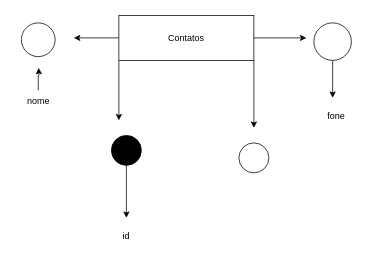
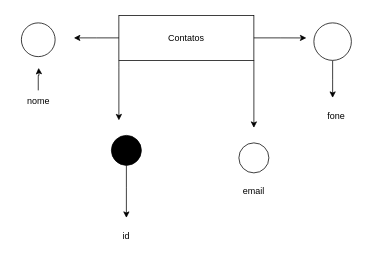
none -> (254, 192)
